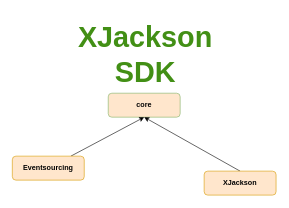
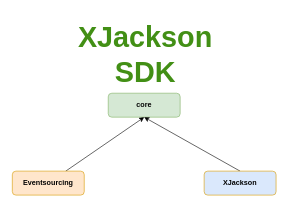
(144, 105) -> (144, 105)
(48, 168) -> (48, 183)
(240, 183) -> (240, 183)
